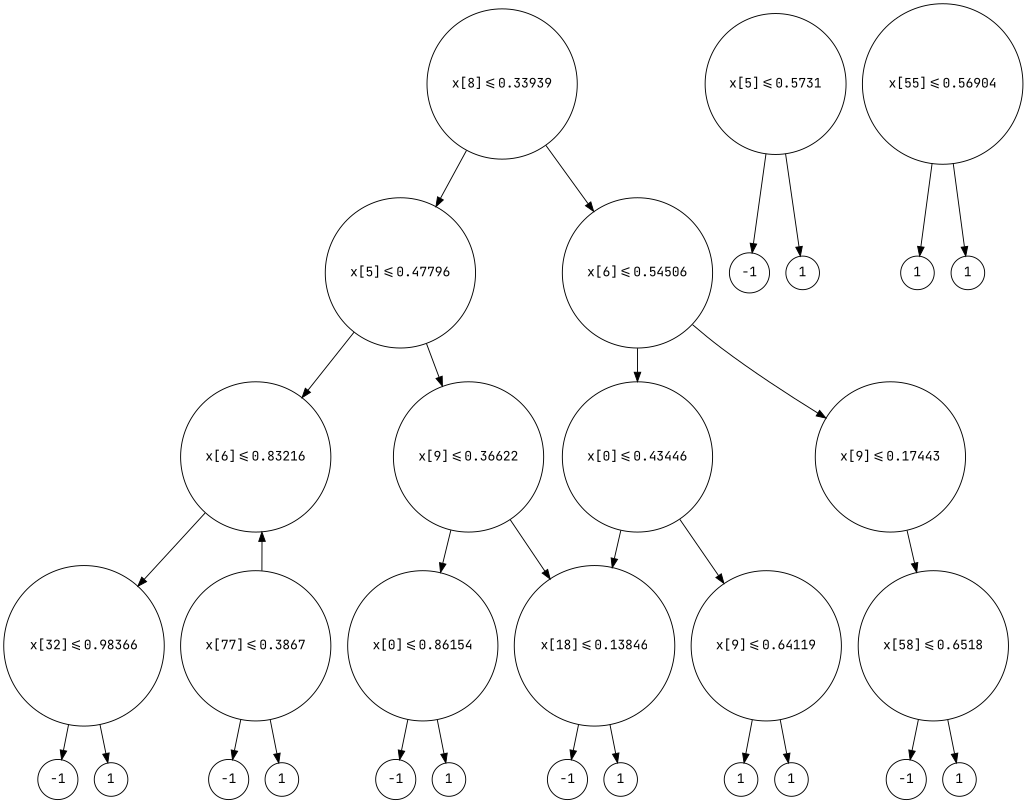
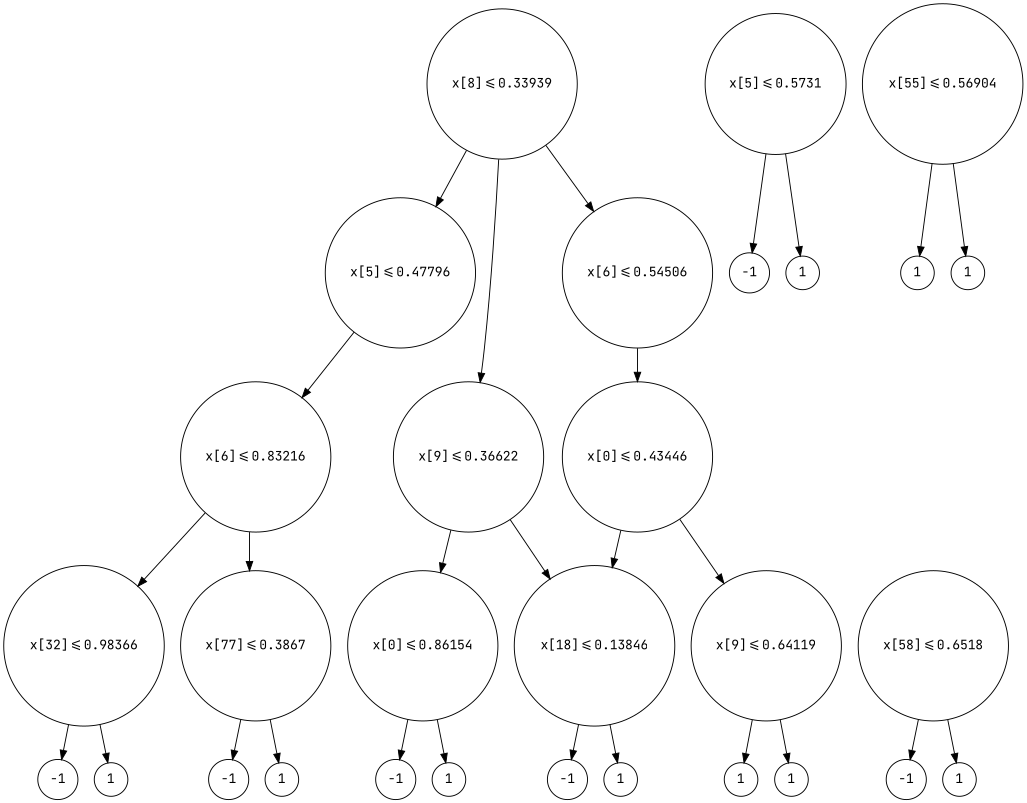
(433, 360) -> (492, 266)
(890, 457) -> none
(262, 556) -> (249, 547)
